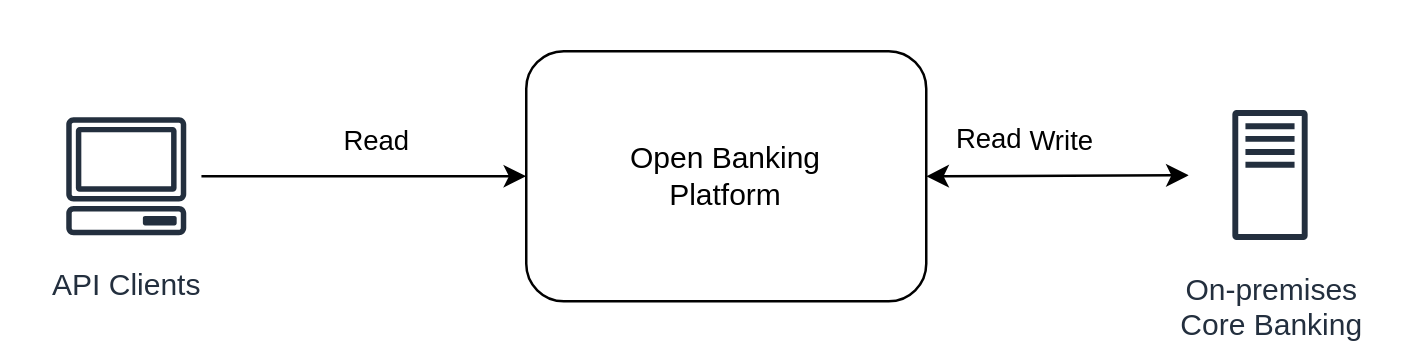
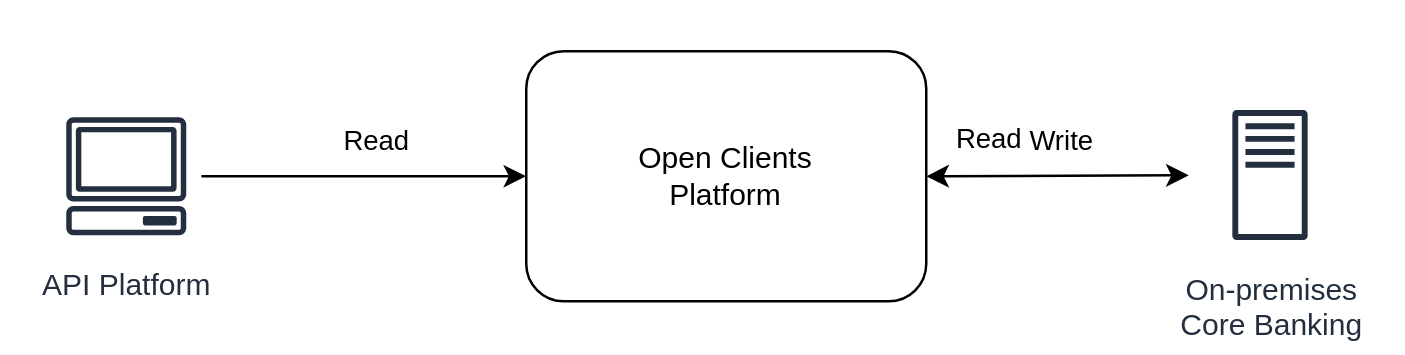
(726, 176) -> (726, 176)
(128, 287) -> (128, 287)
